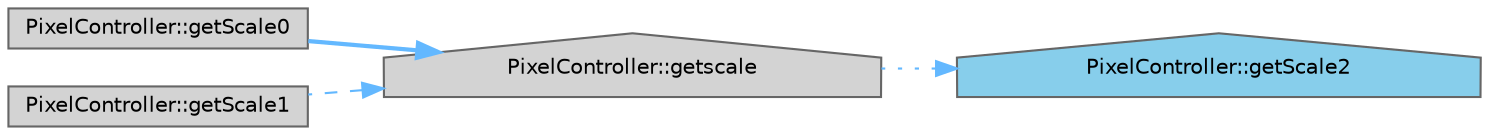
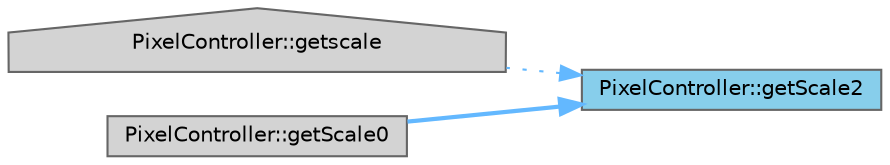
(363, 46) -> (484, 114)
(1219, 69) -> (732, 90)
(158, 106) -> none
